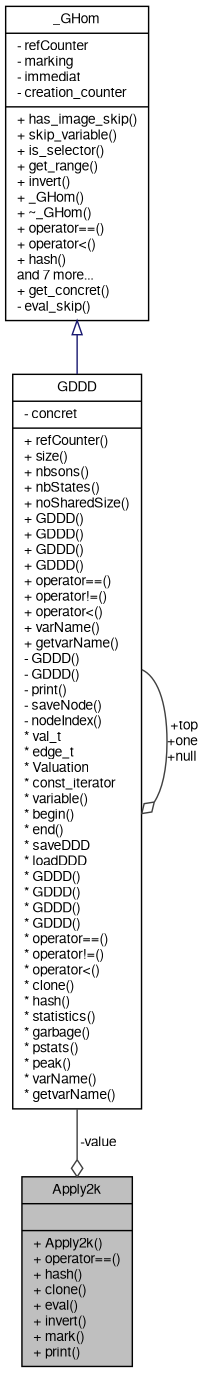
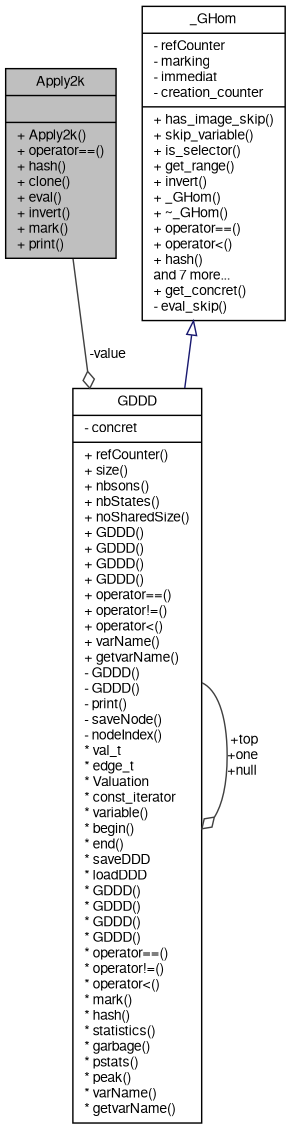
(50, 986) -> (108, 1000)
(77, 1134) -> (80, 315)
